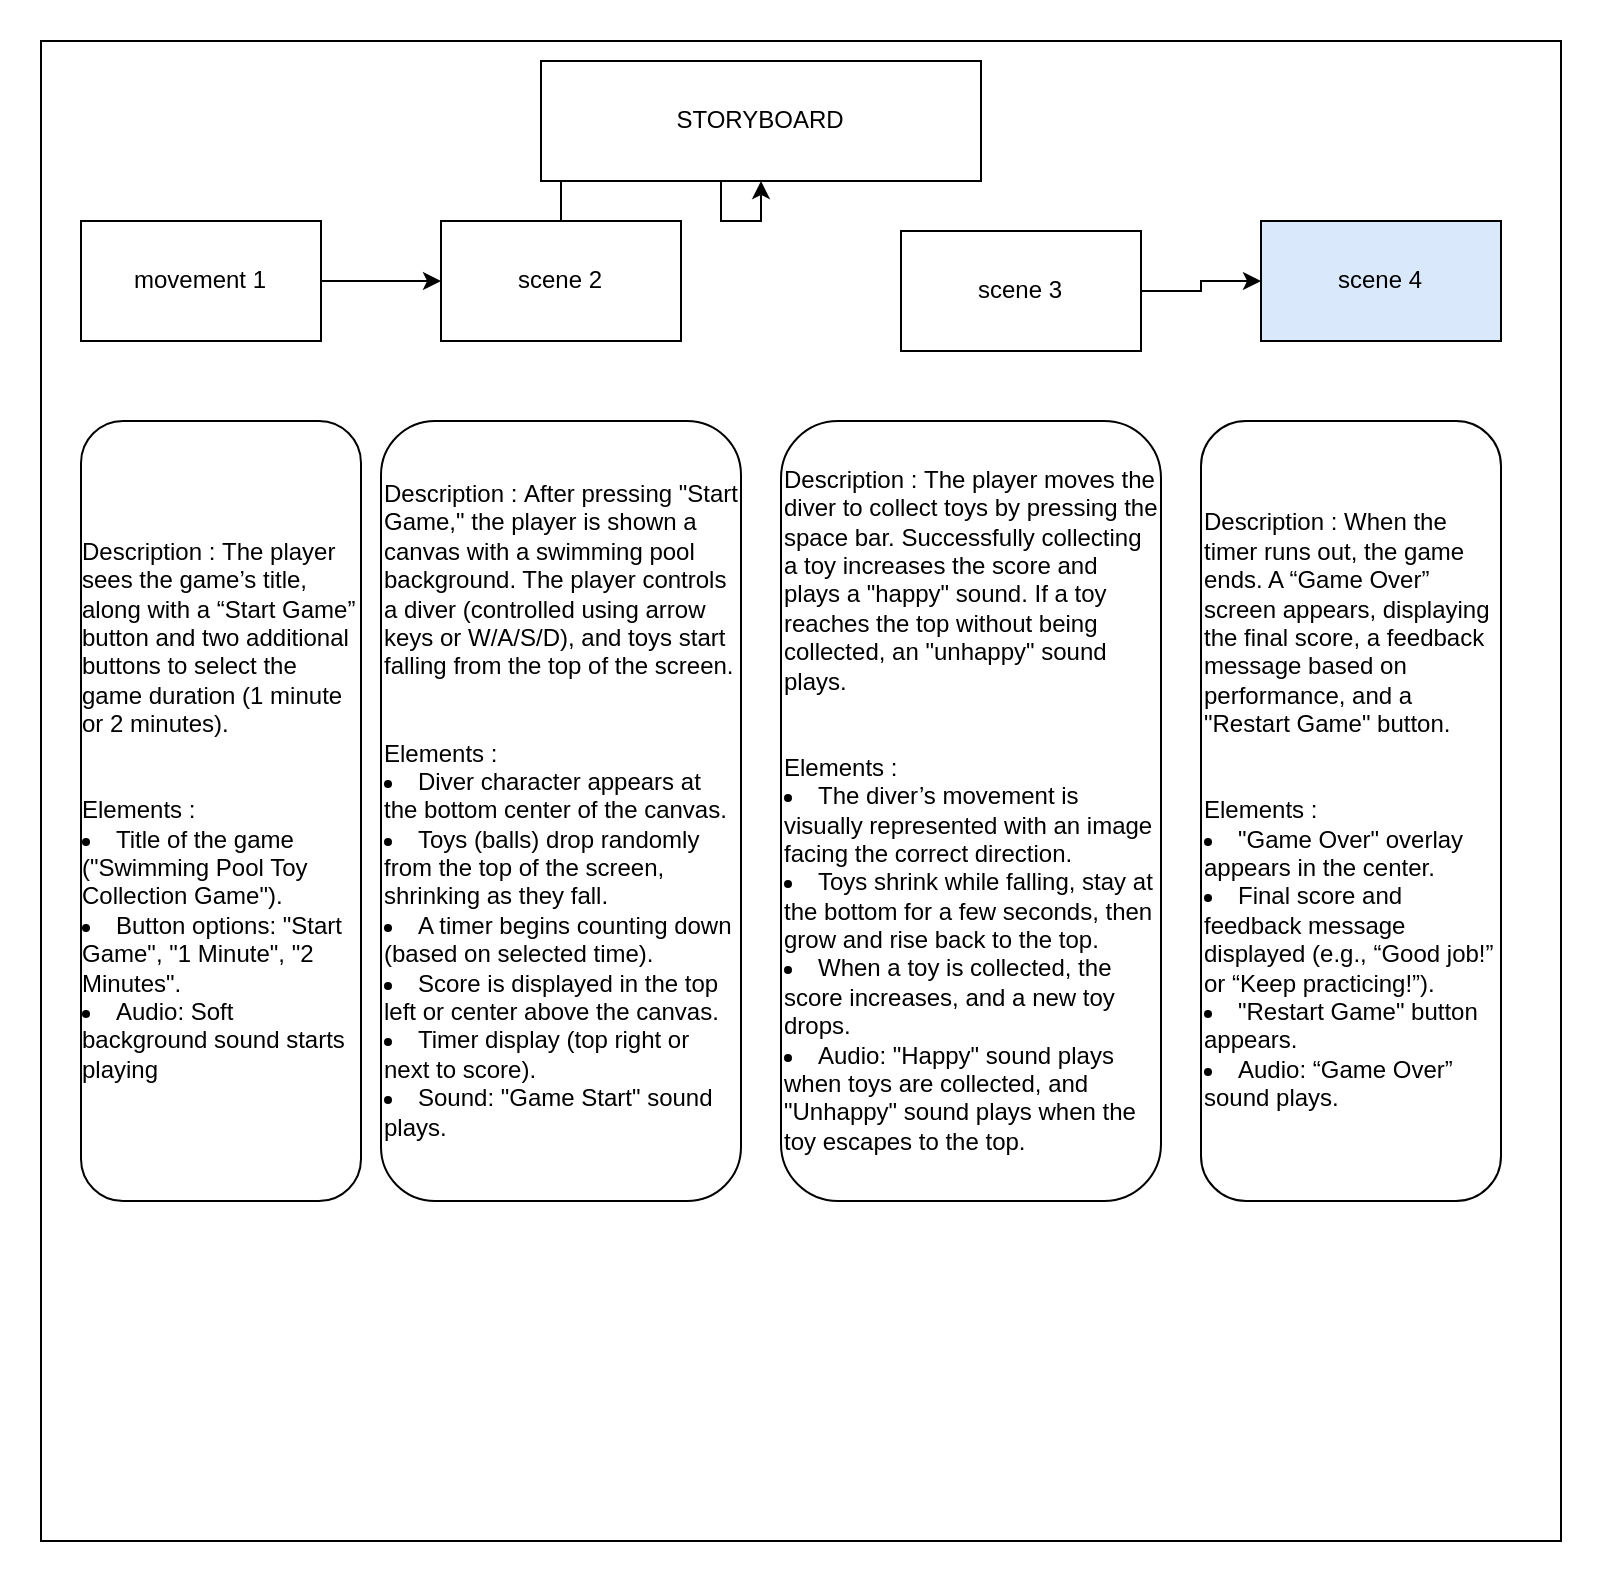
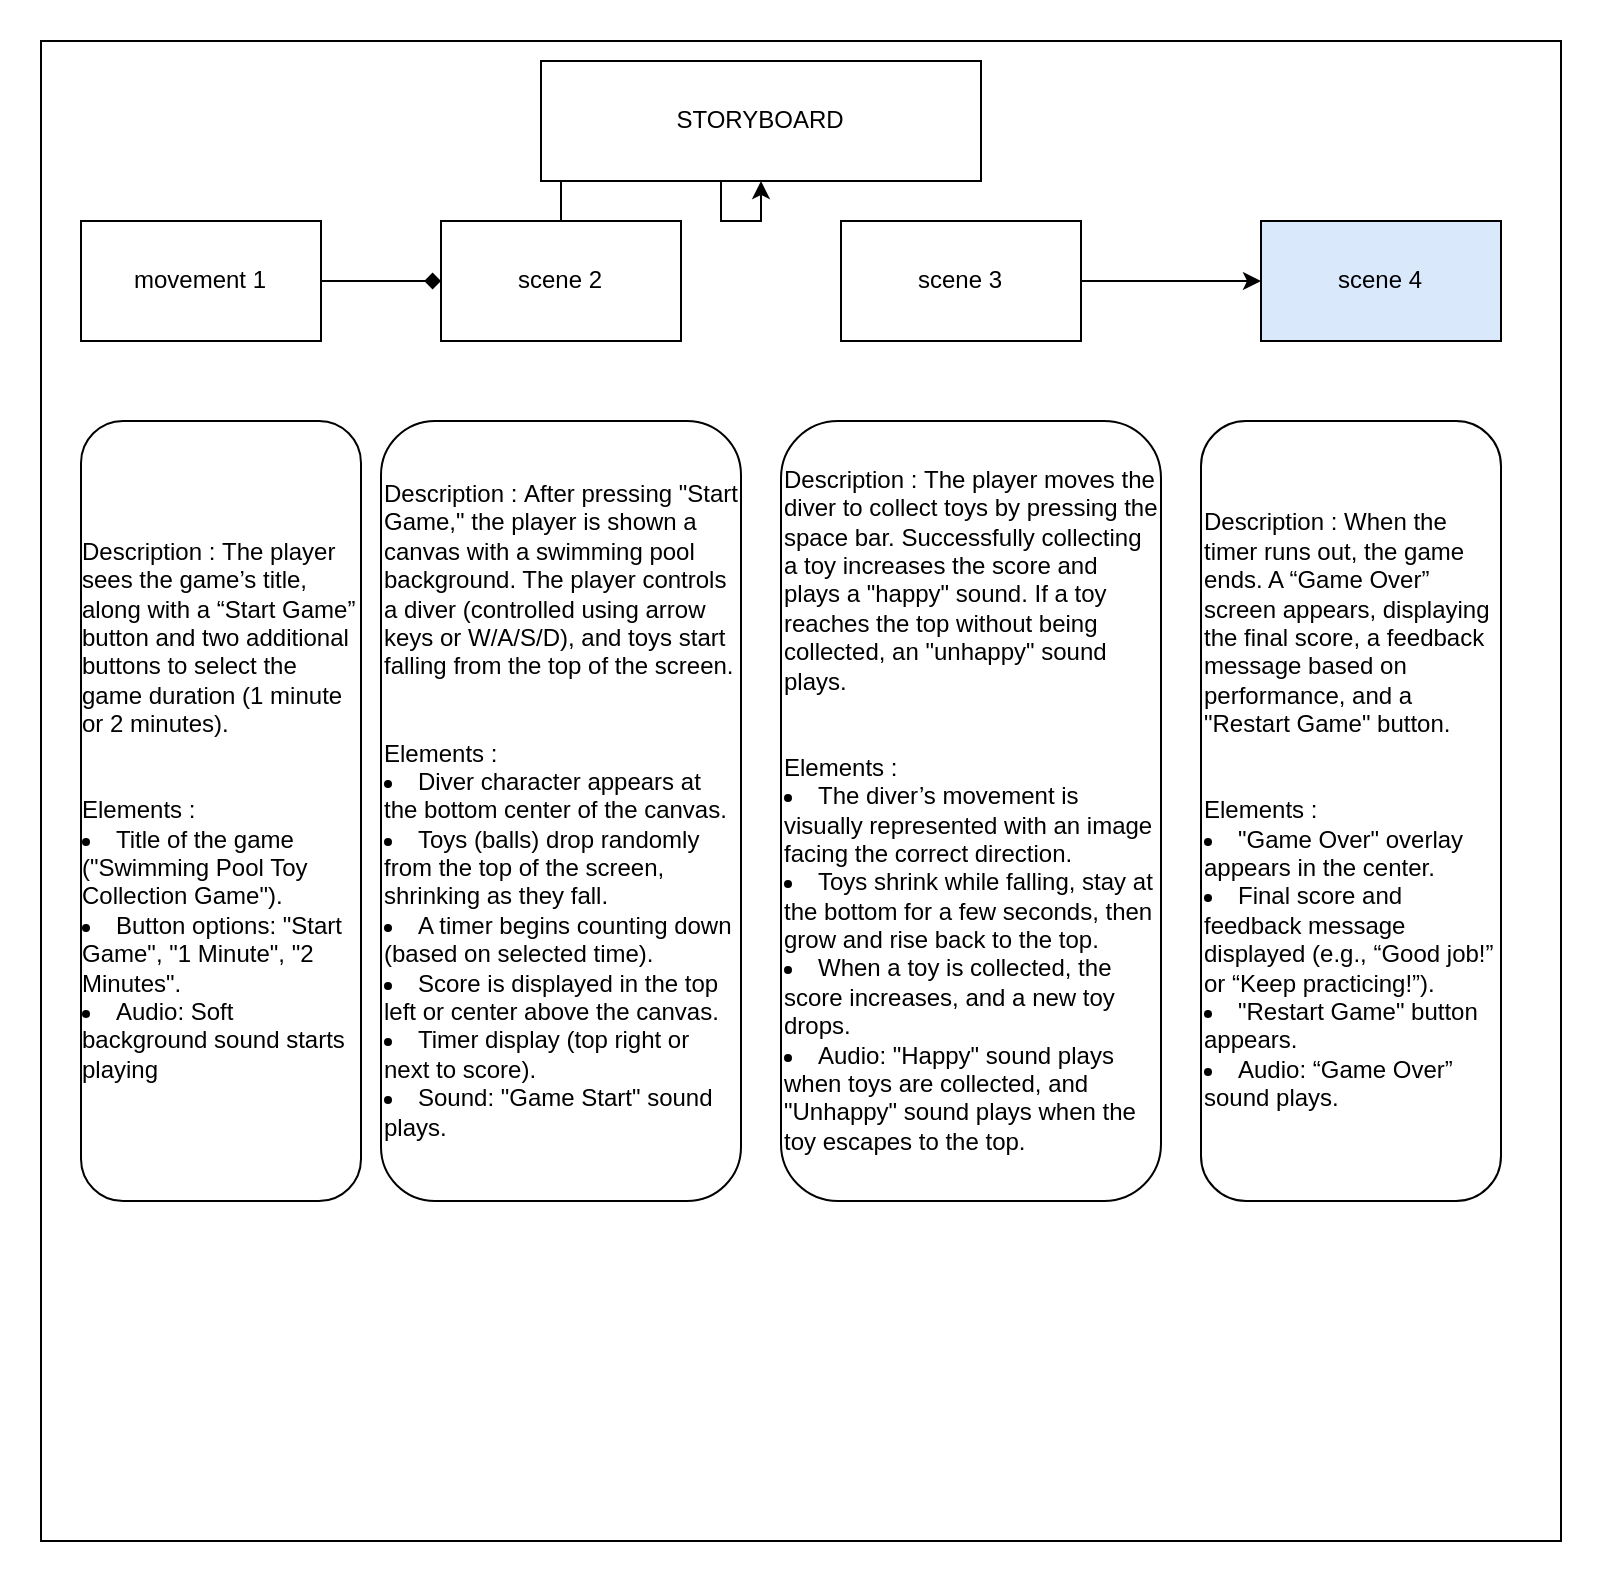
(425, 281) -> (424, 281)
(1021, 291) -> (961, 281)
